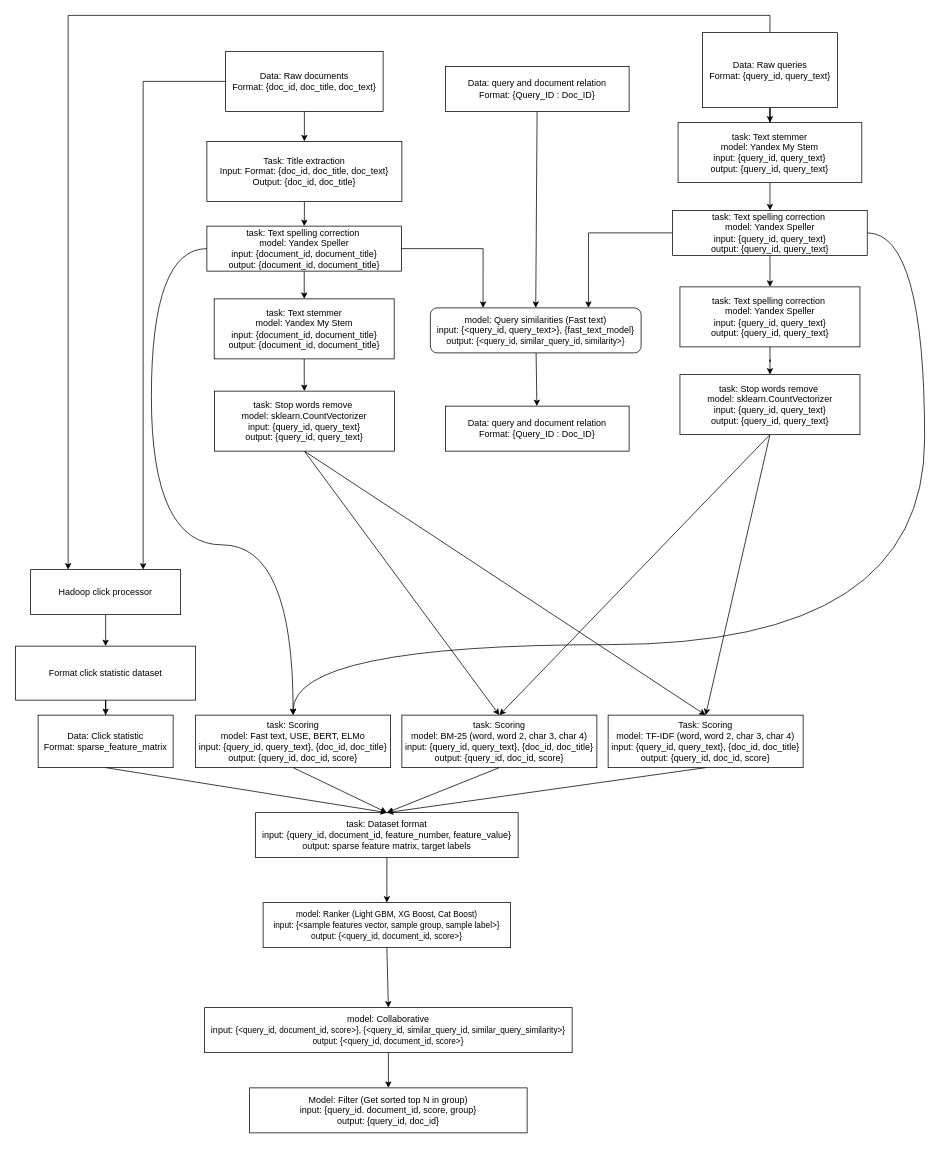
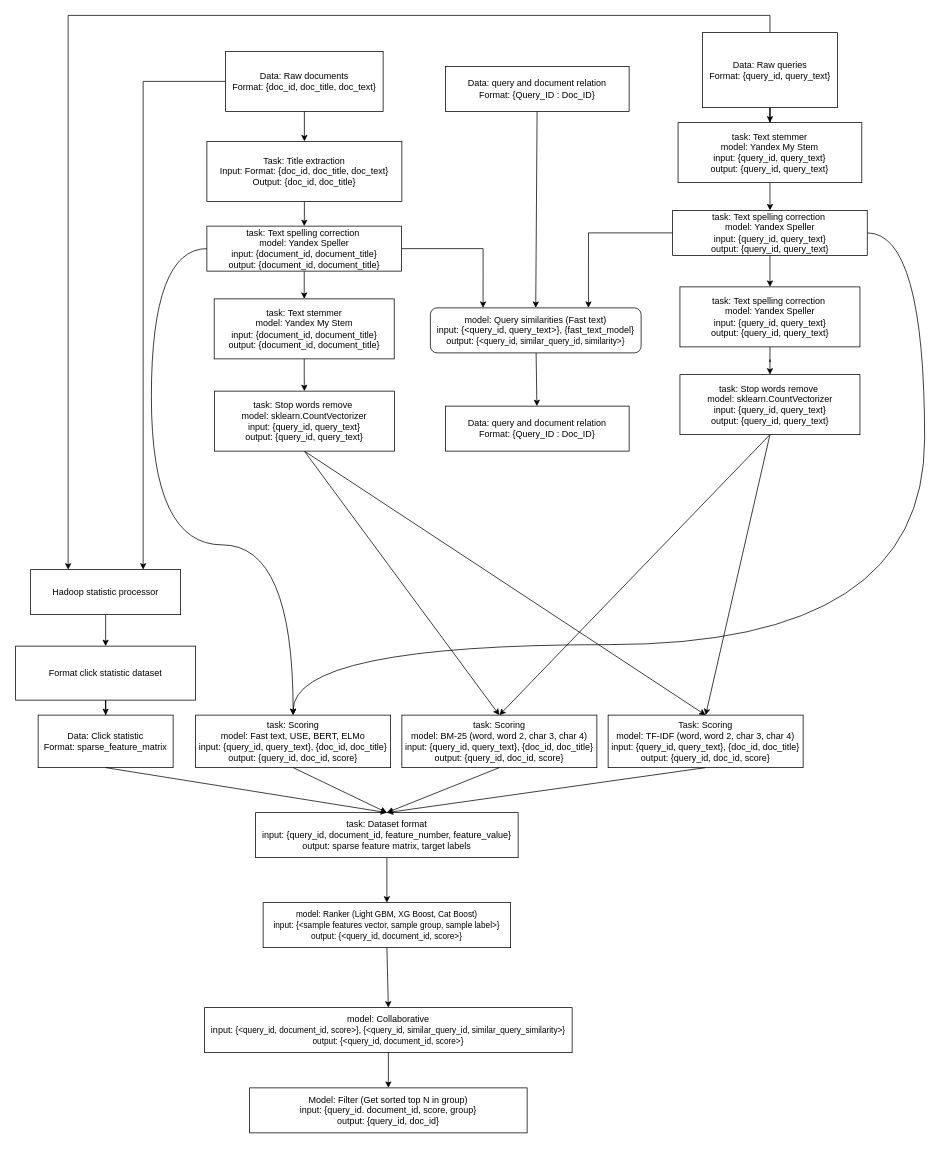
(105, 592) -> (105, 592)
